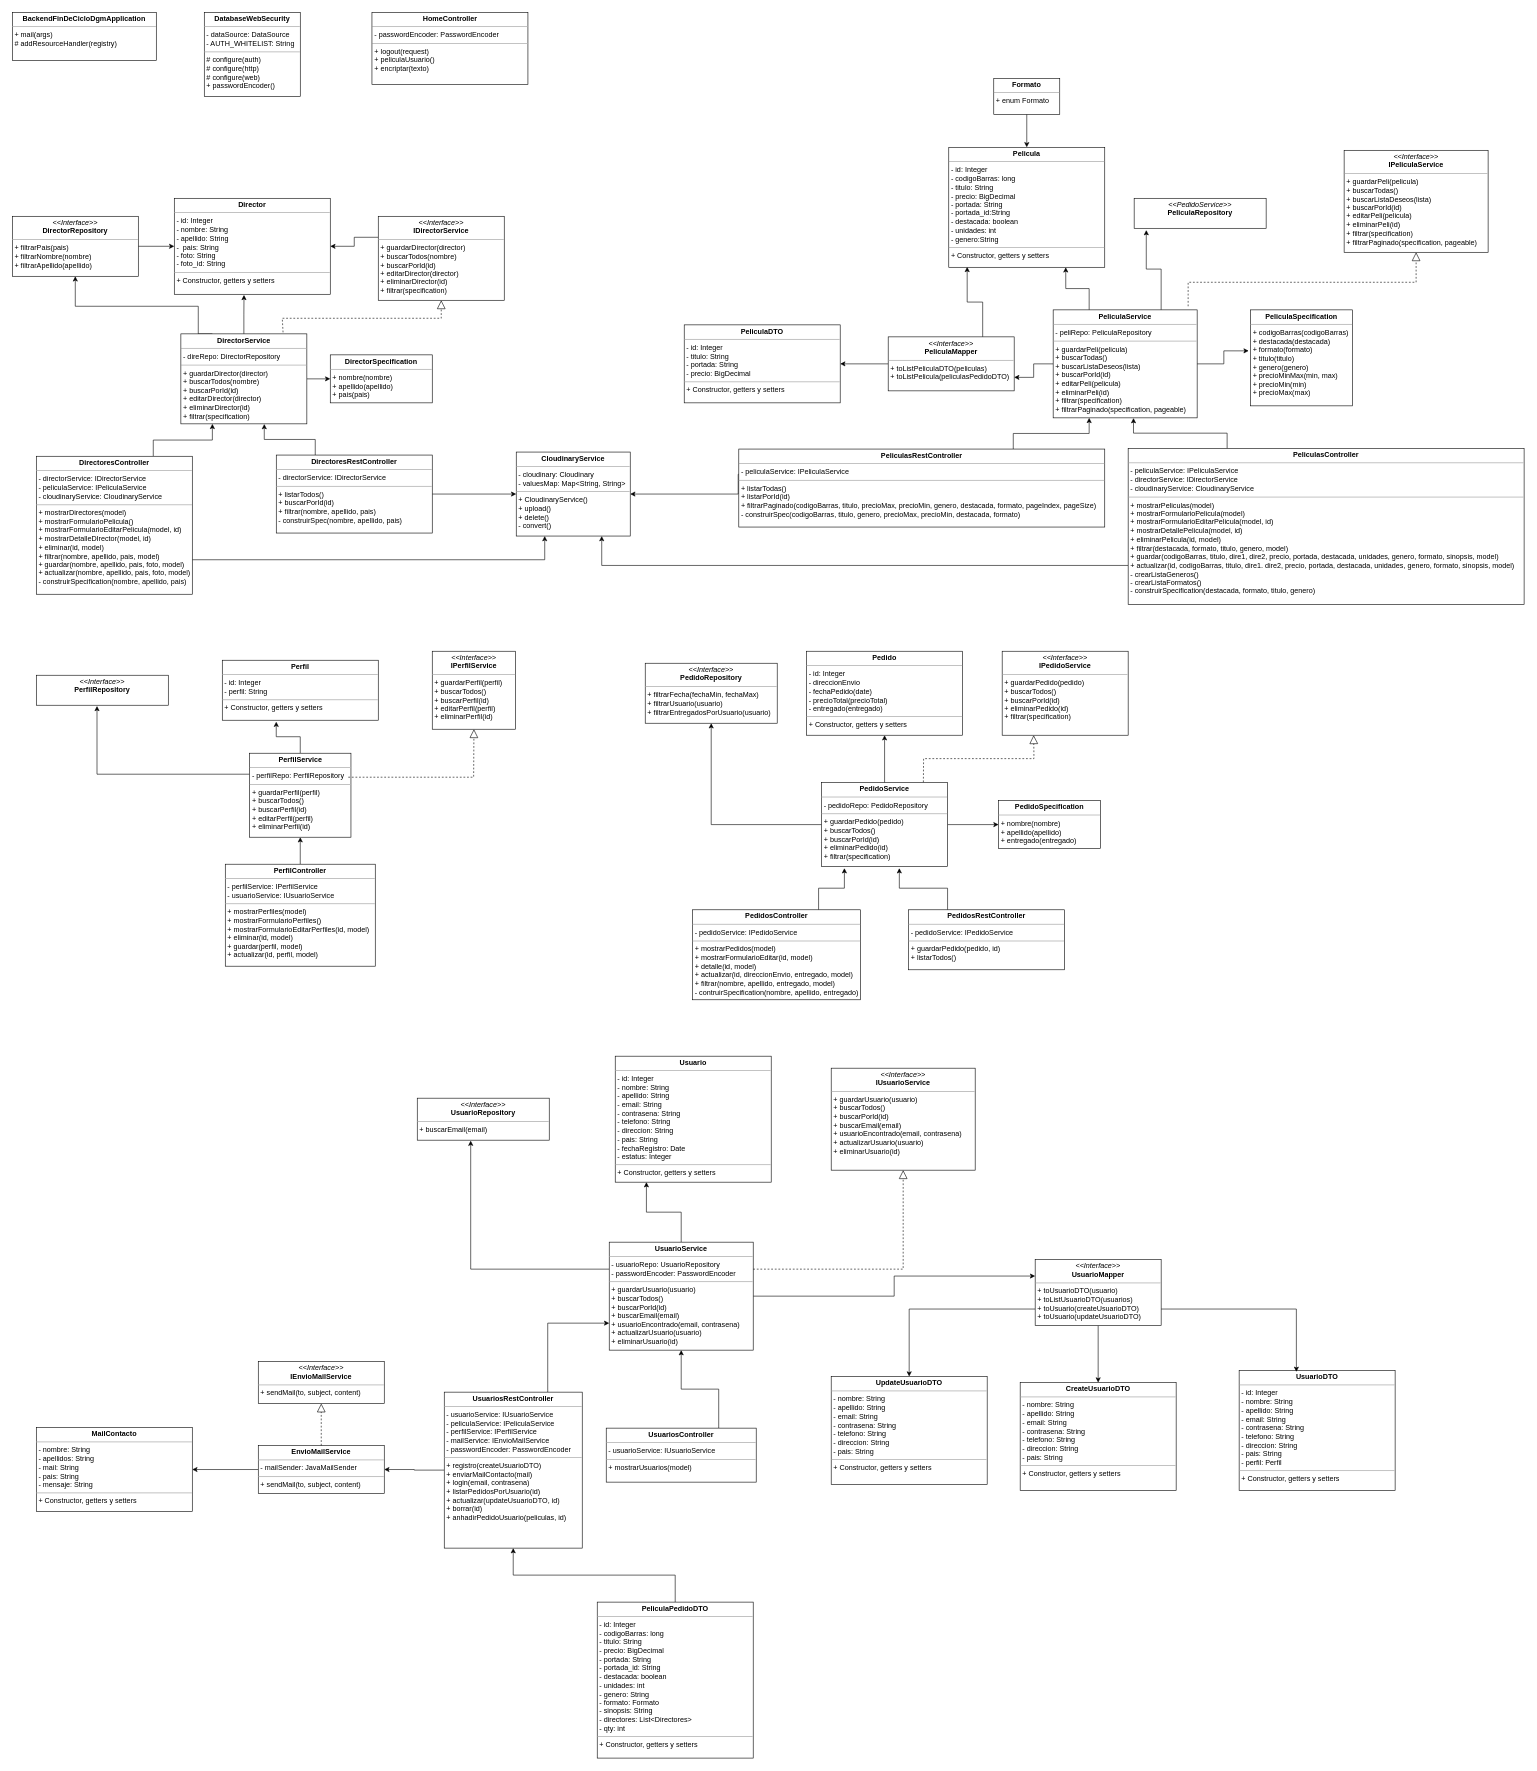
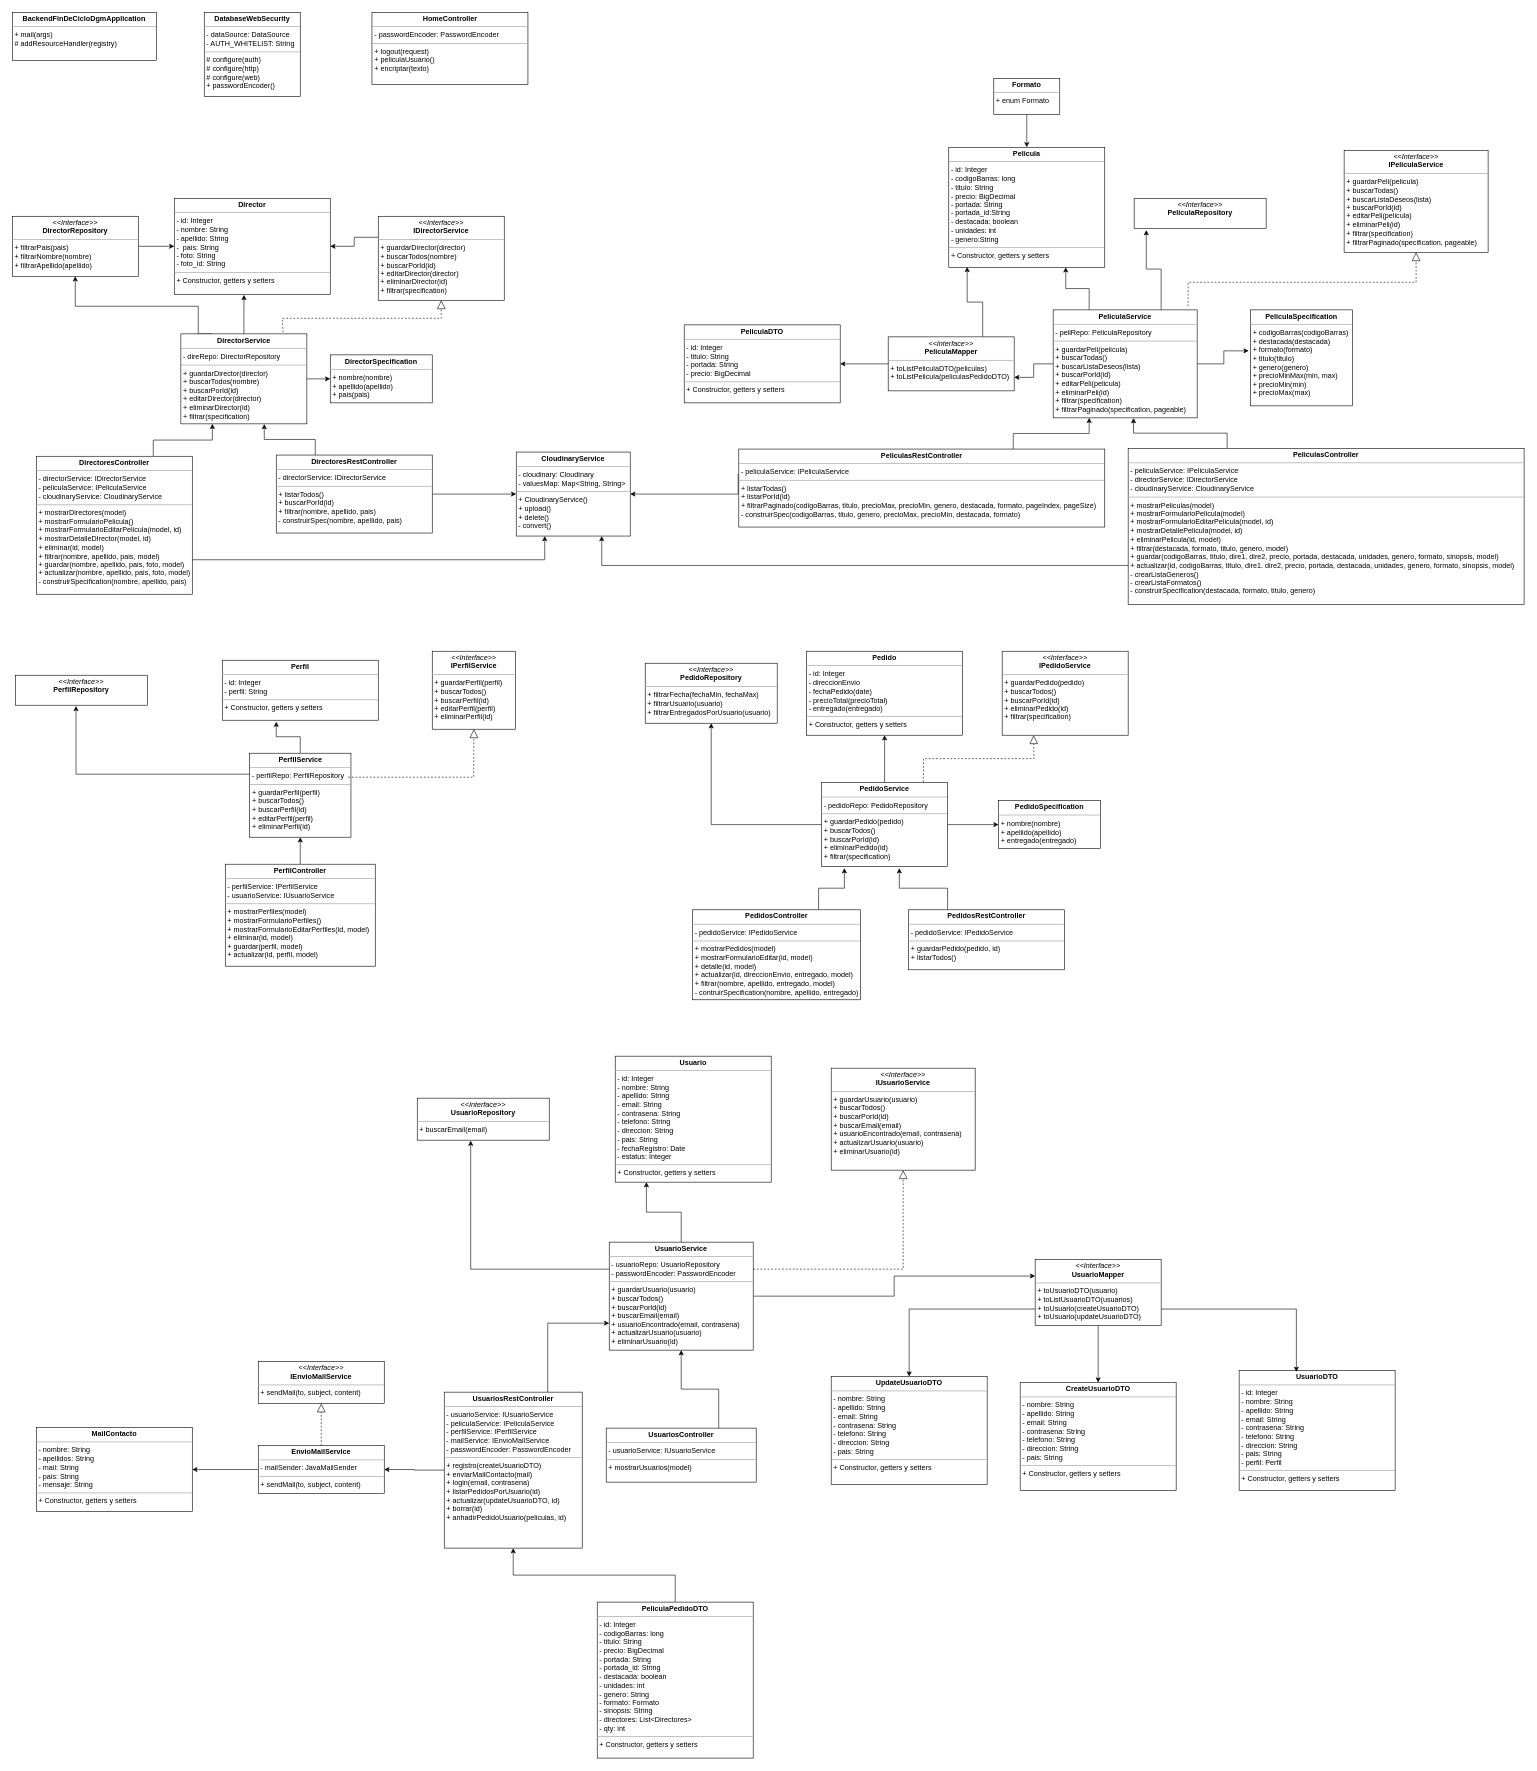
(1167, 207) -> (1167, 207)
(102, 690) -> (81, 690)
